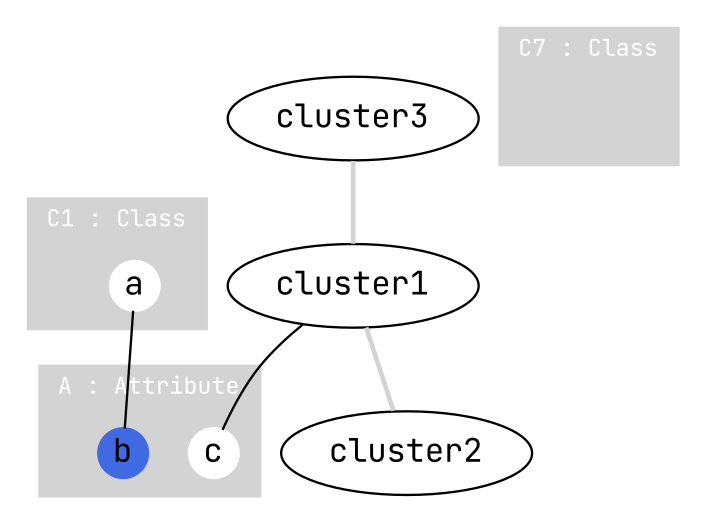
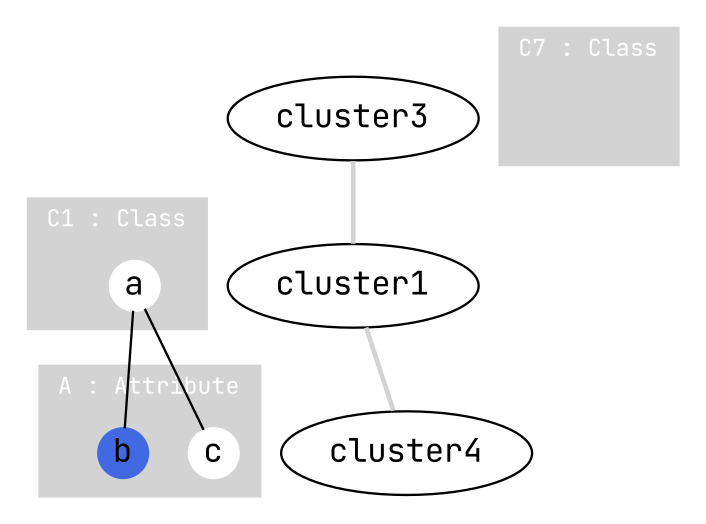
(246, 386) -> (180, 381)
(407, 453) -> (407, 453)
